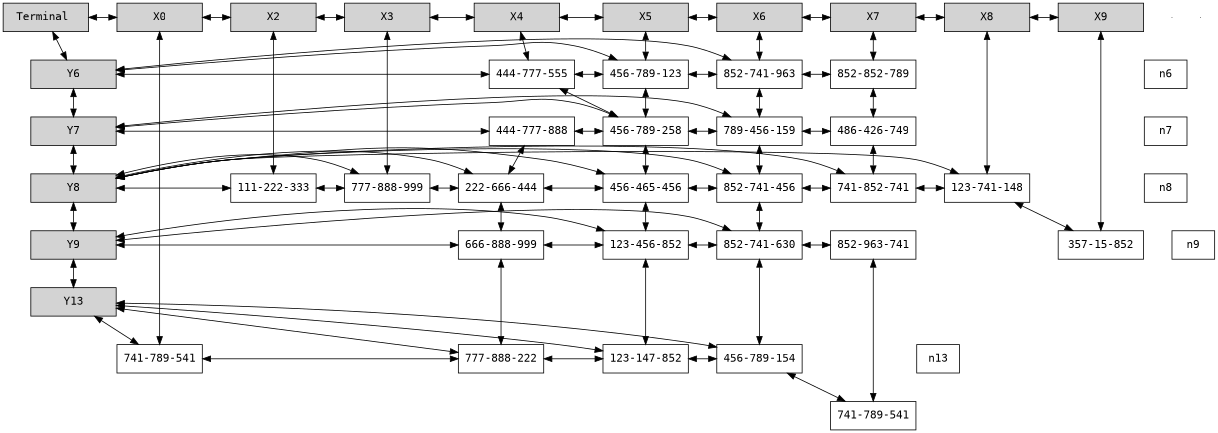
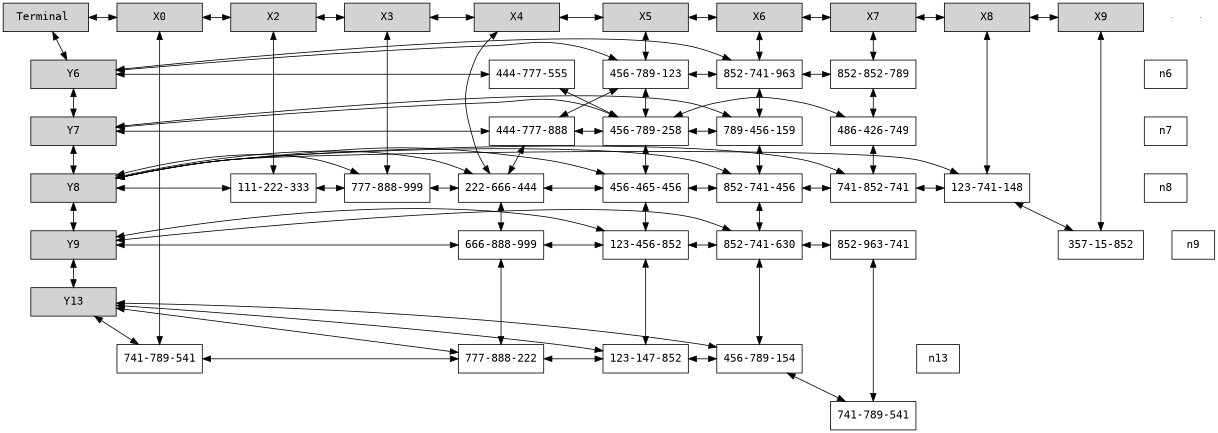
(525, 48) -> (466, 93)
(589, 74) -> (589, 103)
(816, 131) -> (751, 98)
